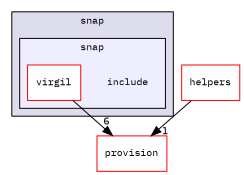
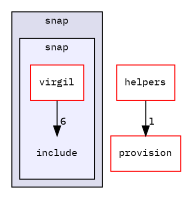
(89, 115) -> (57, 113)
